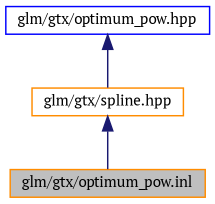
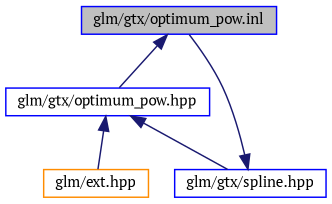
none -> (138, 67)
(108, 102) -> (250, 183)
none -> (96, 183)
(108, 183) -> (179, 20)
